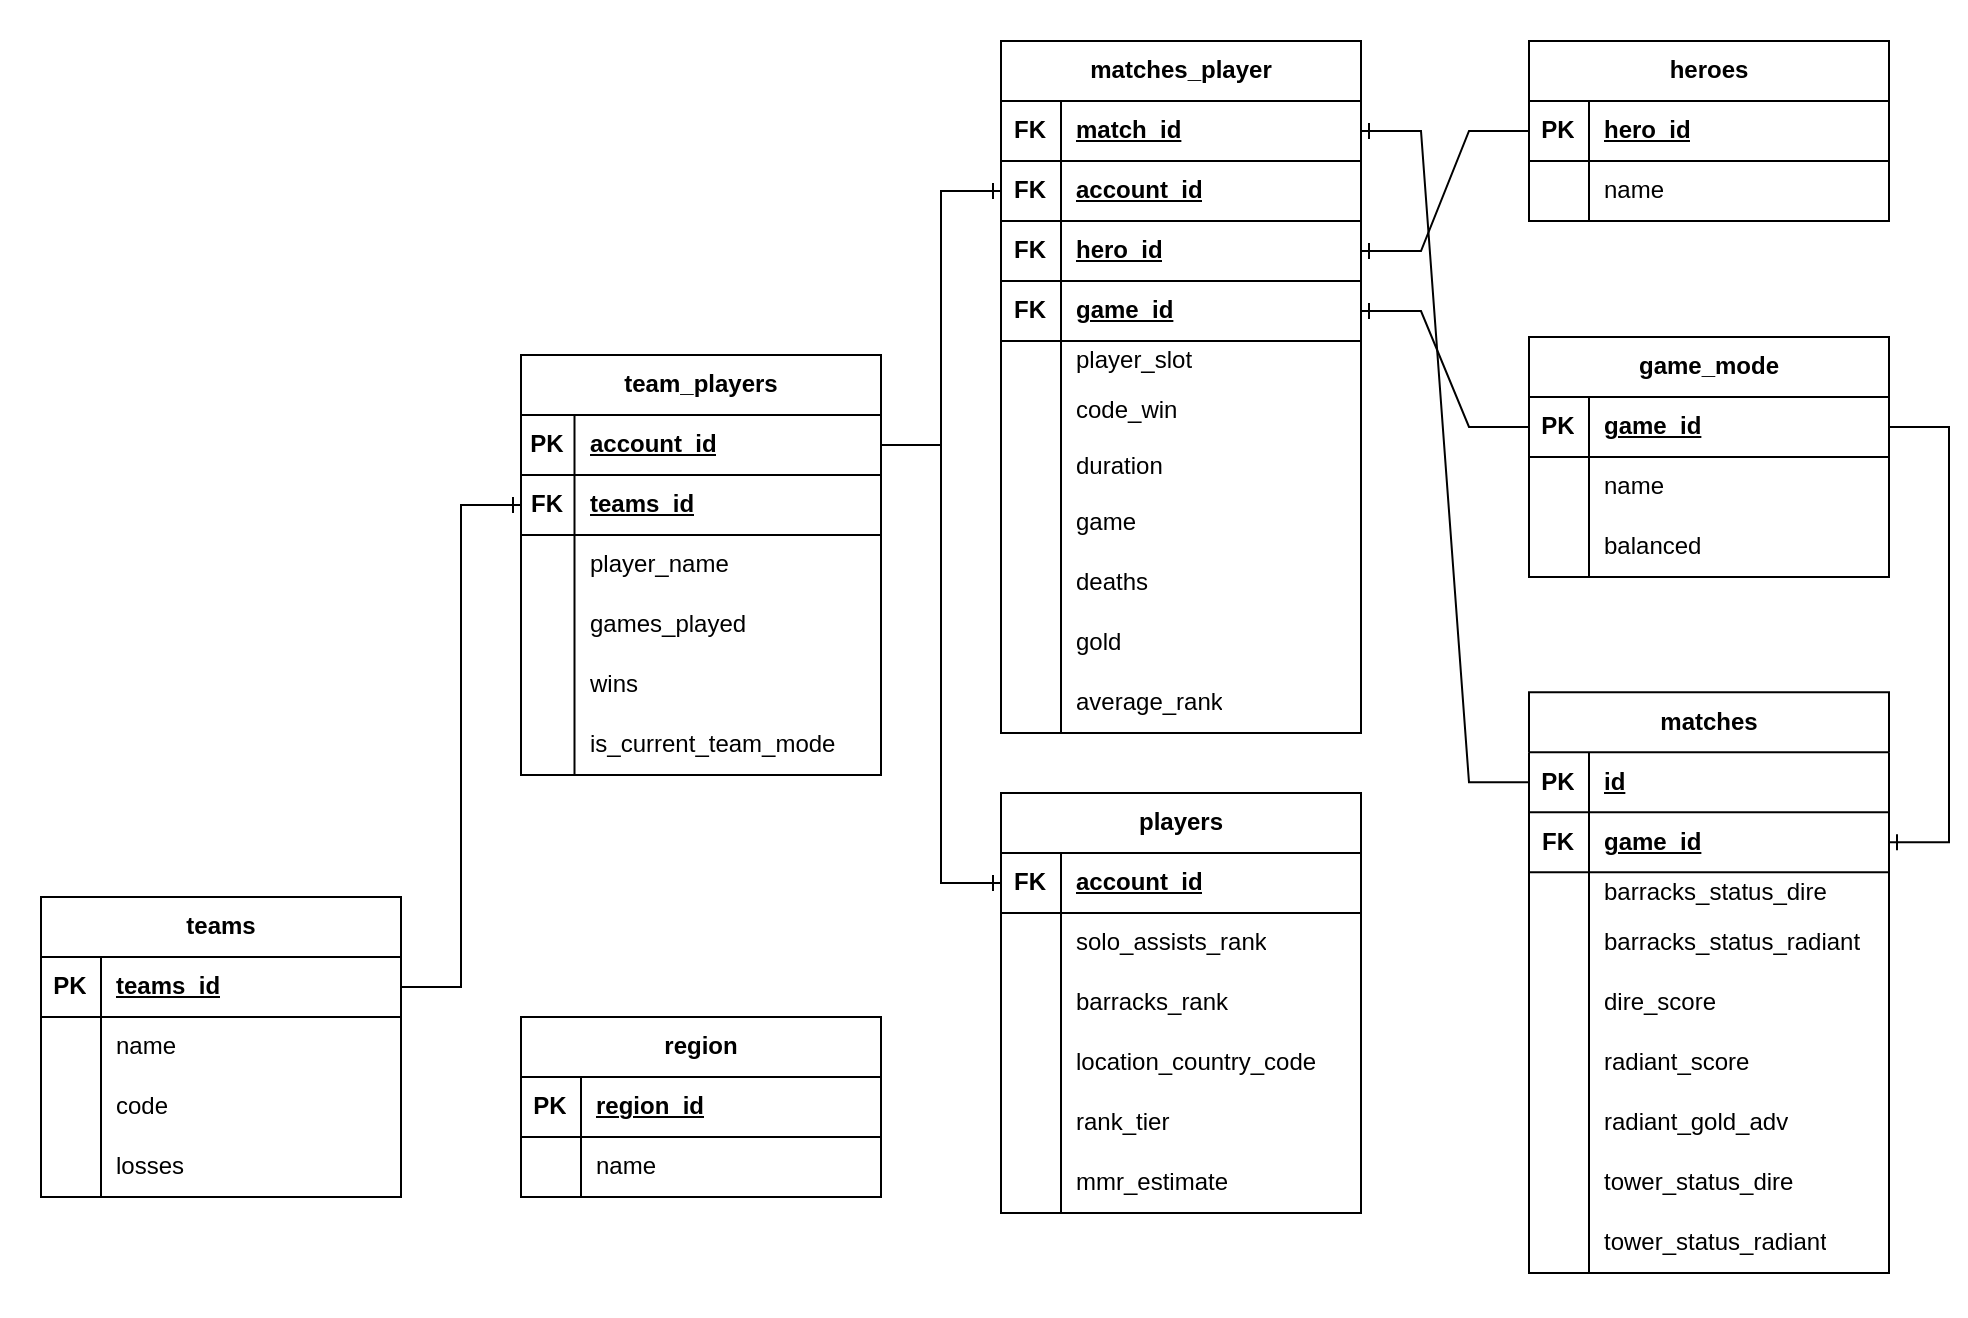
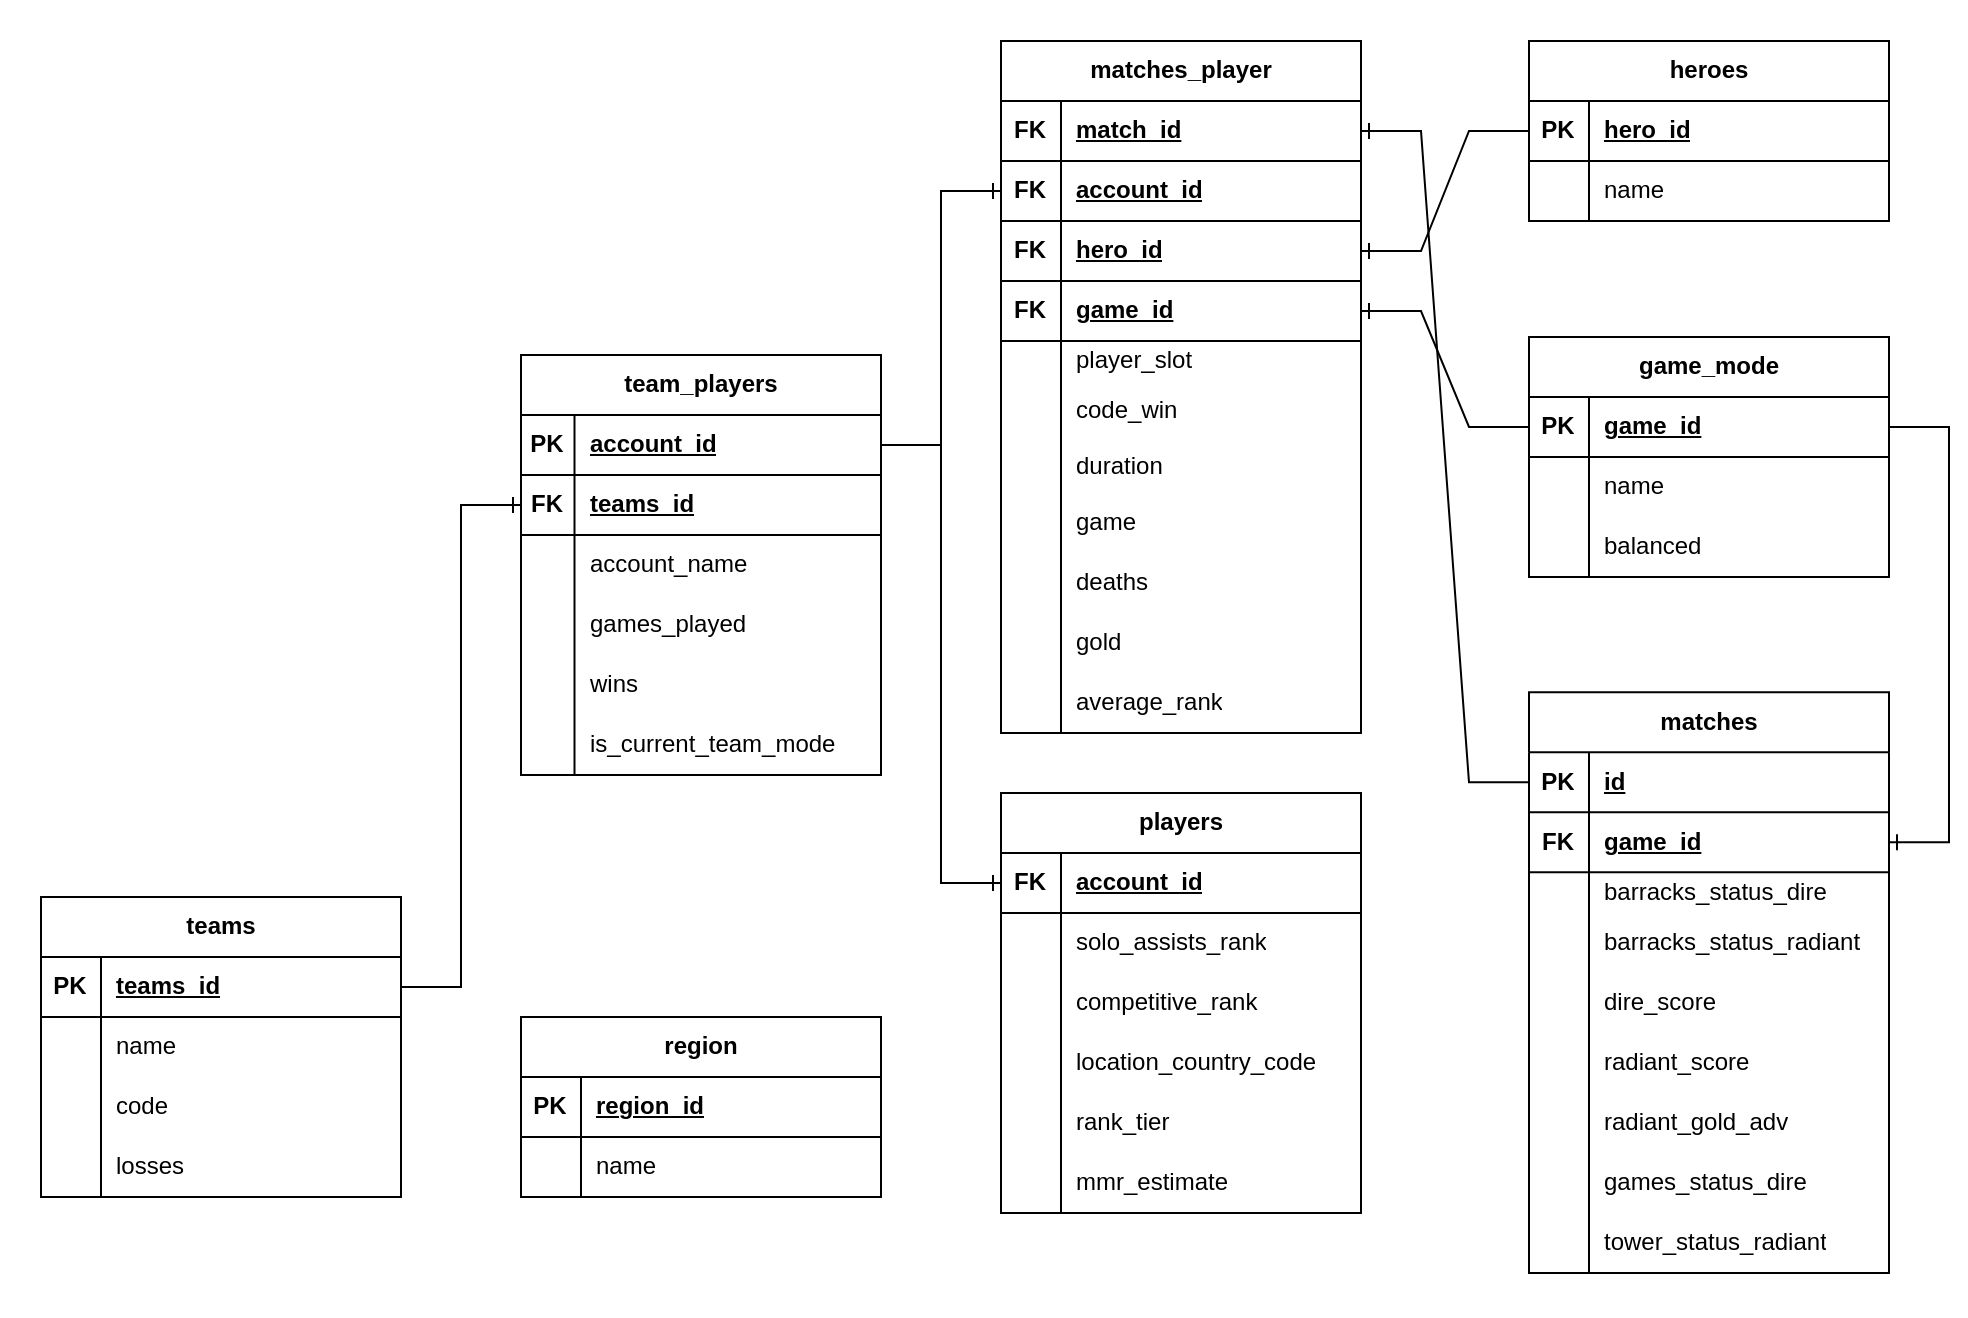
(662, 565) -> (672, 565)
(1164, 1003) -> (1178, 1003)
(1716, 1183) -> (1716, 1183)
